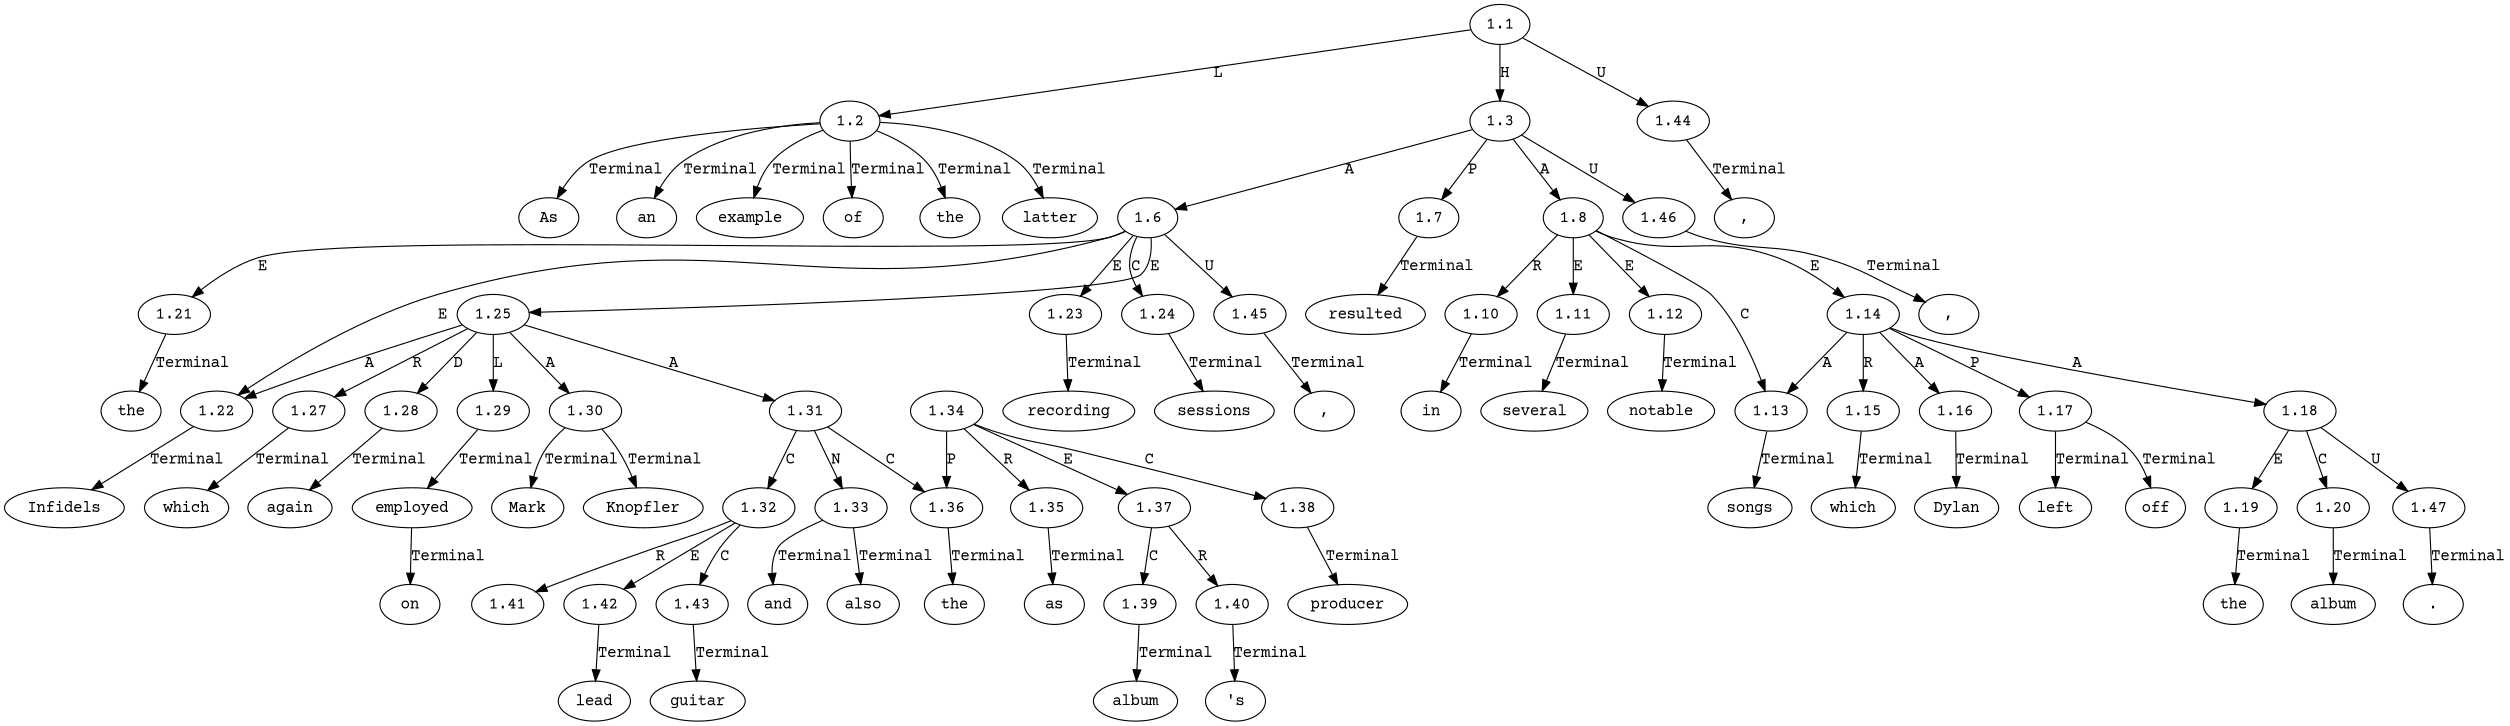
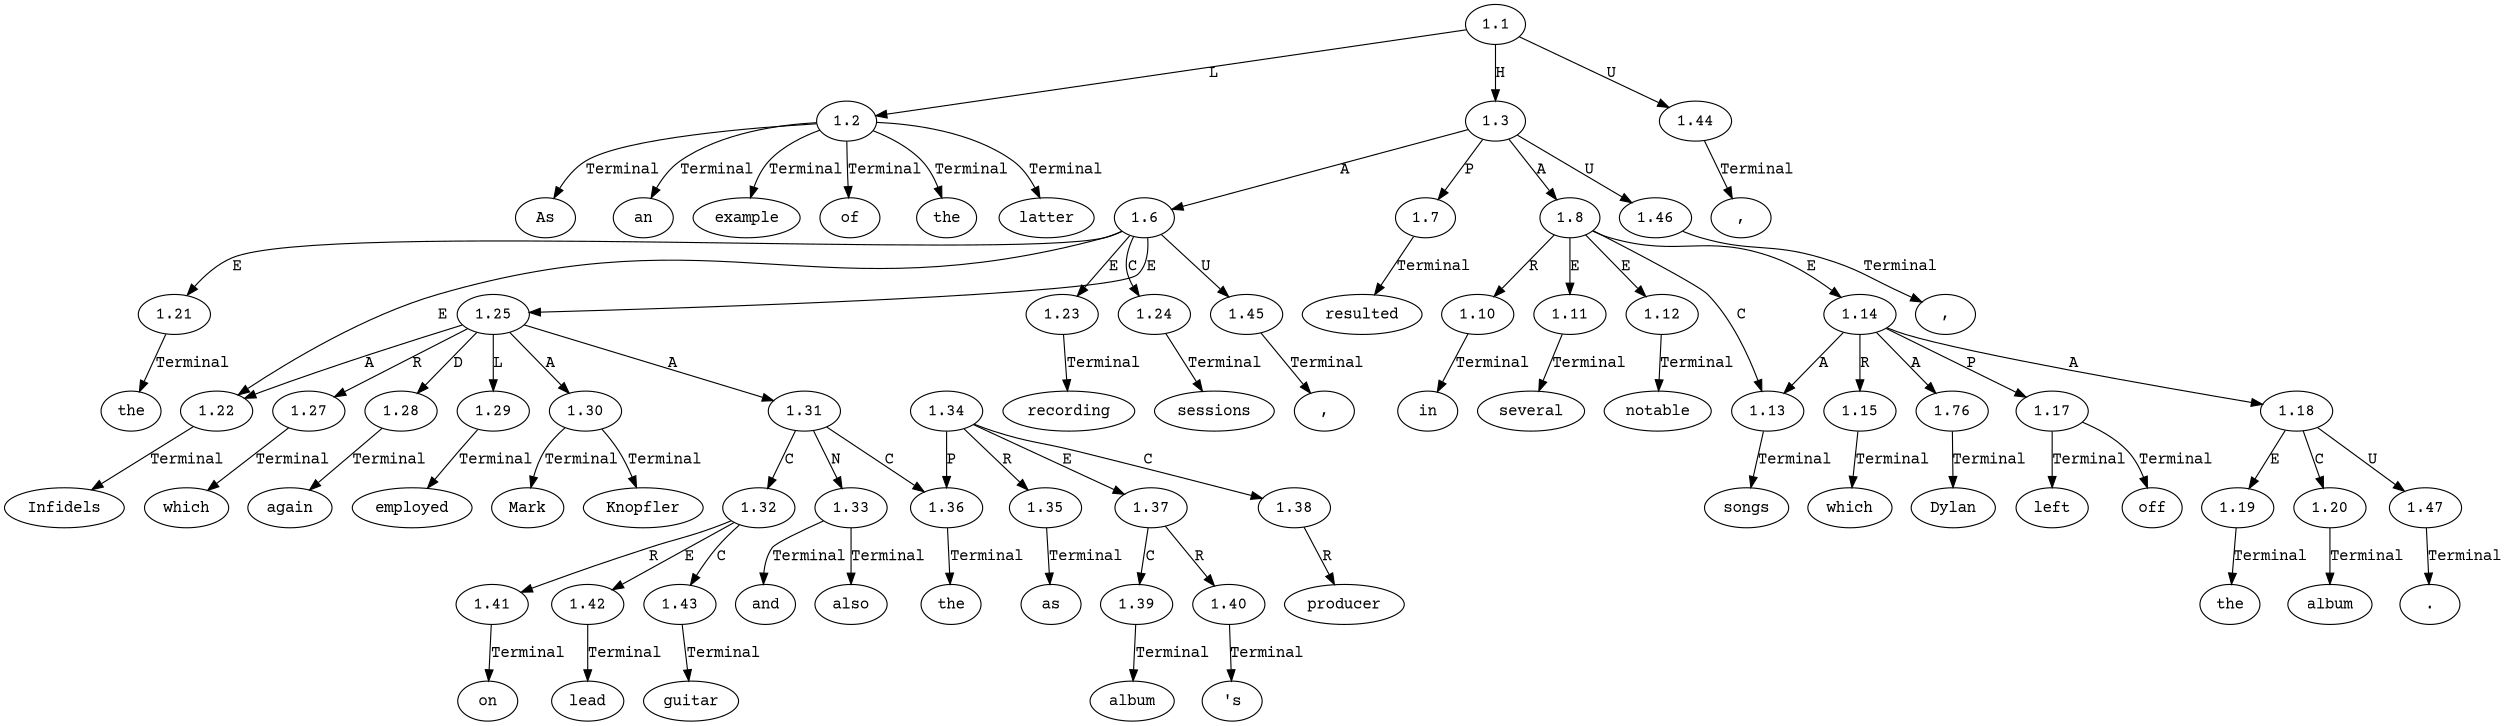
(1955, 411) -> (1952, 411)
(411, 550) -> (490, 647)
(1363, 556) -> (1327, 556)
